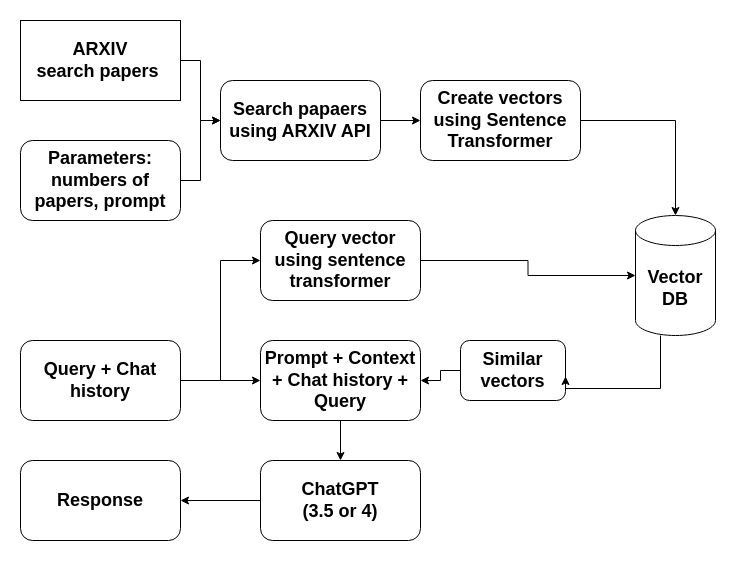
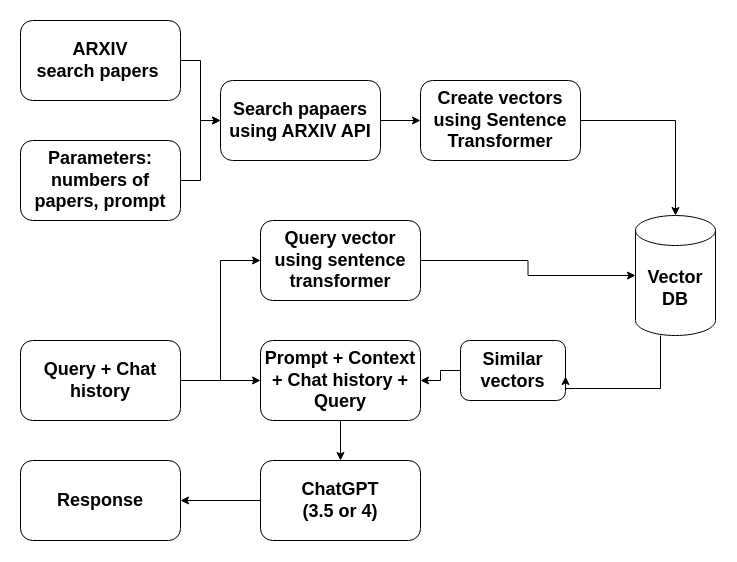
(101, 61) -> (101, 61)
